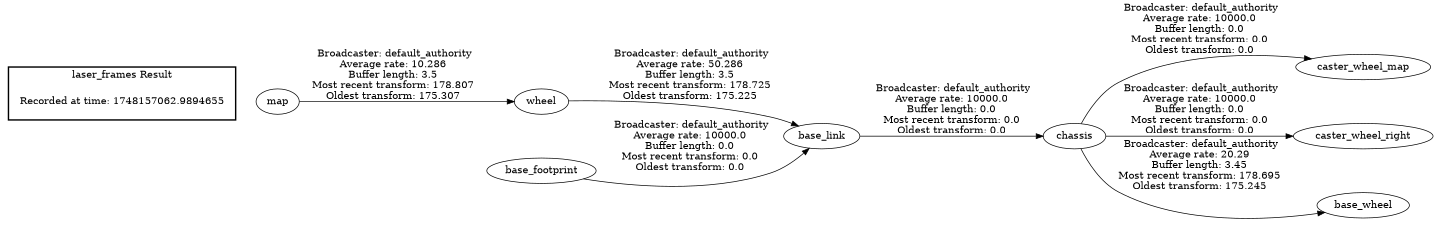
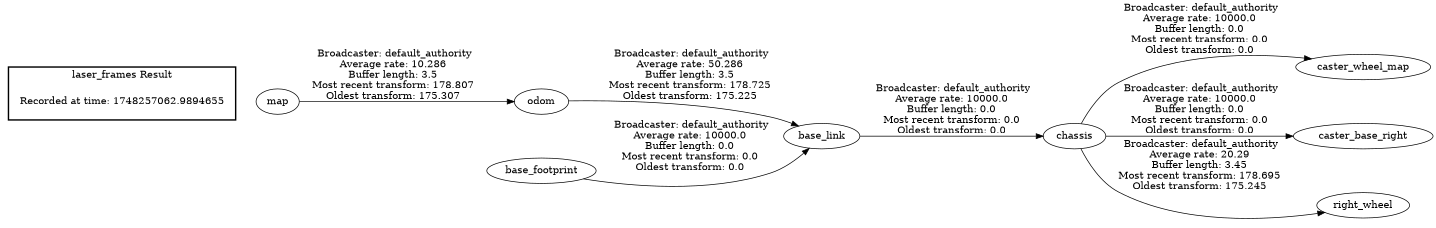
(122, 102) -> (122, 102)
(541, 102) -> (541, 102)
(1363, 136) -> (1363, 136)
(1363, 205) -> (1363, 205)
